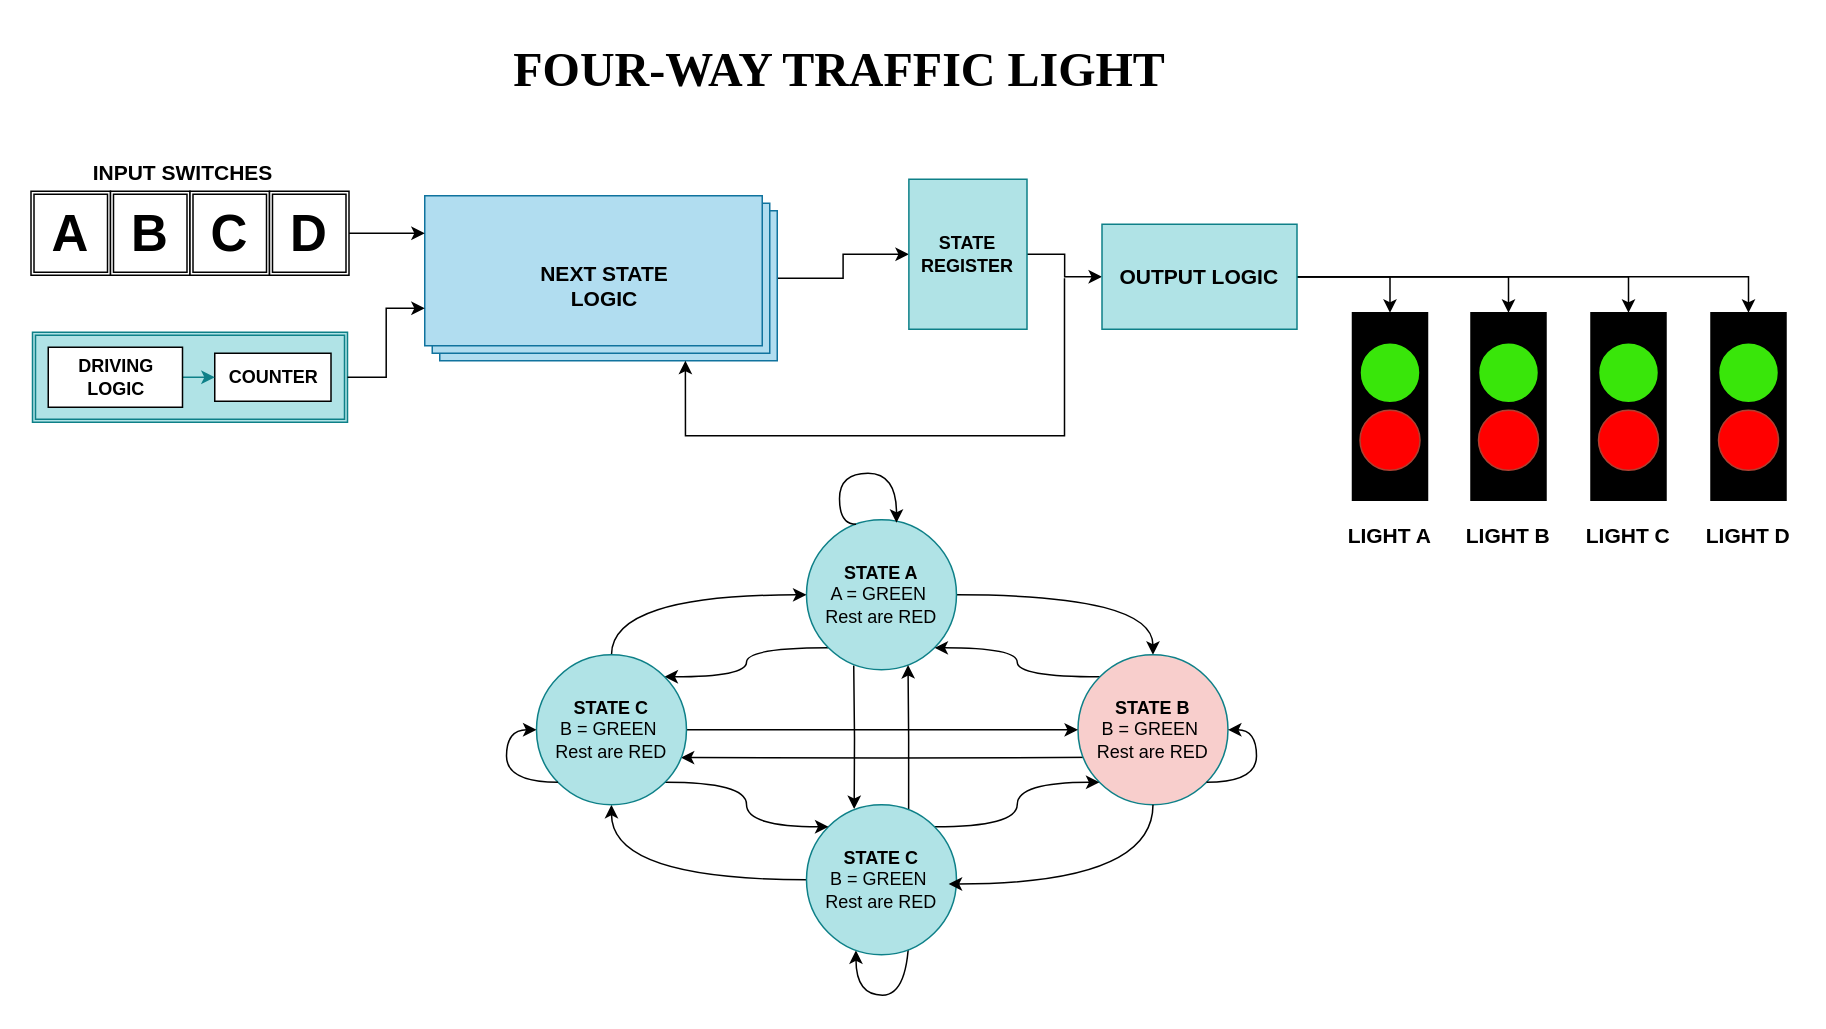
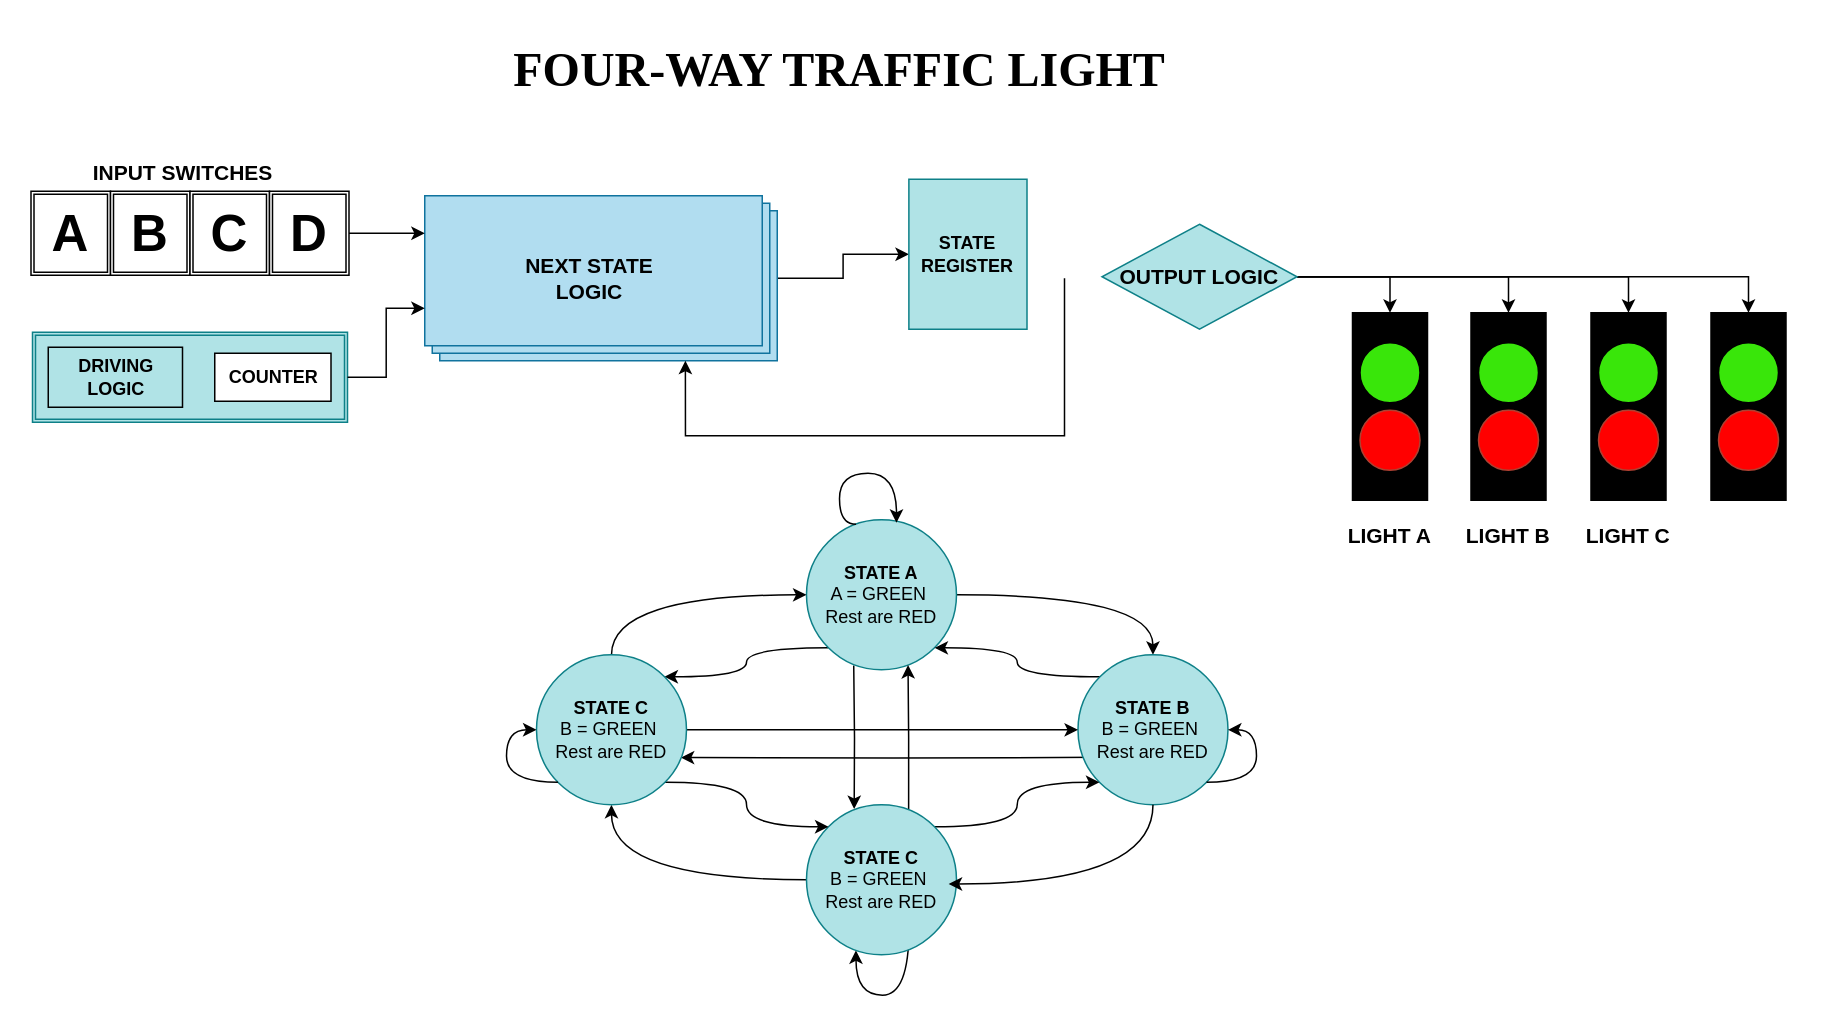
(1064, 260) -> none
(1199, 277) -> (1199, 277)
(605, 286) -> (590, 278)
(115, 377) -> (115, 377)
(204, 377) -> none
(1748, 536) -> none
(1153, 730) -> (1153, 730)
